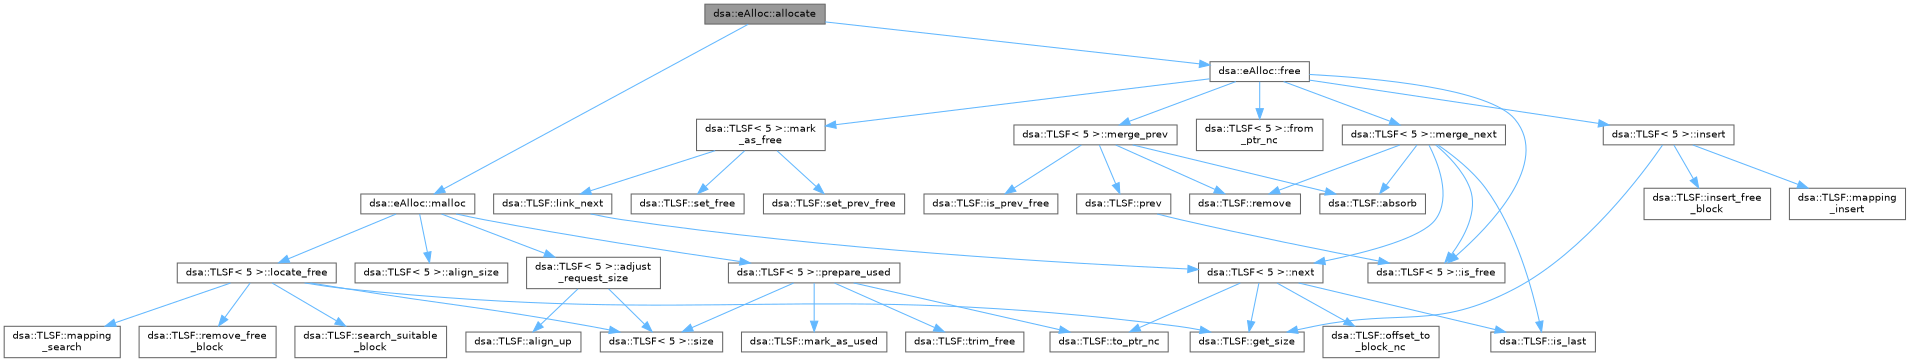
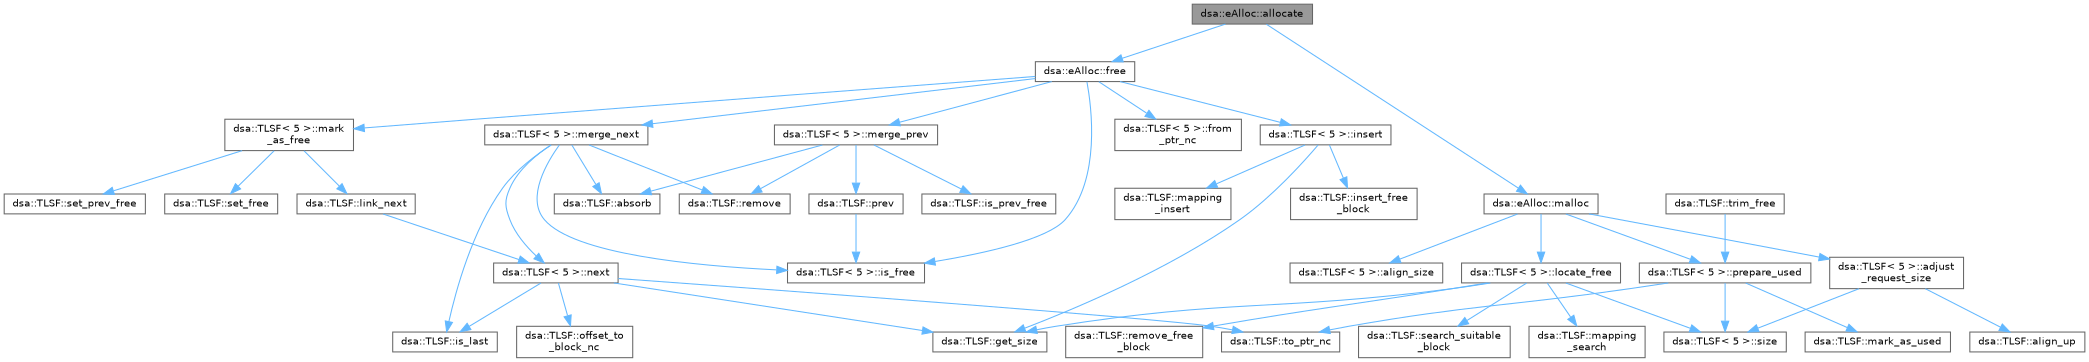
(899, 312) -> (1725, 233)
